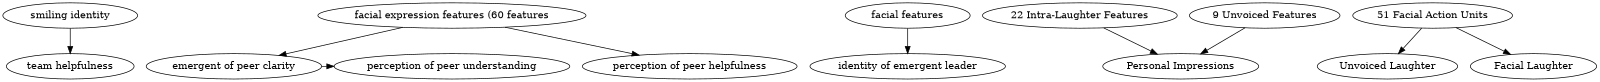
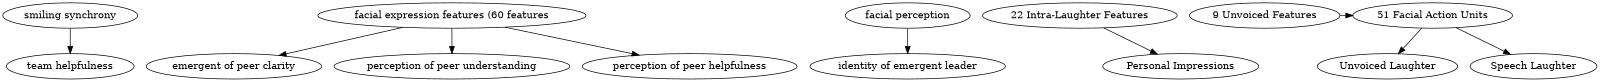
(70, 16) -> (70, 16)
(908, 16) -> (908, 16)
(1226, 39) -> (1343, 16)
(324, 66) -> (452, 37)
(1534, 66) -> (1534, 66)
